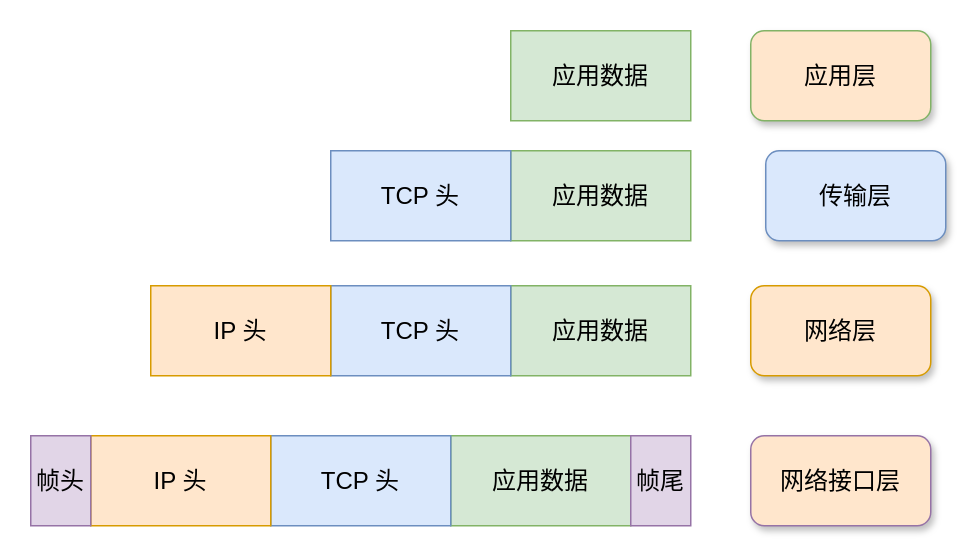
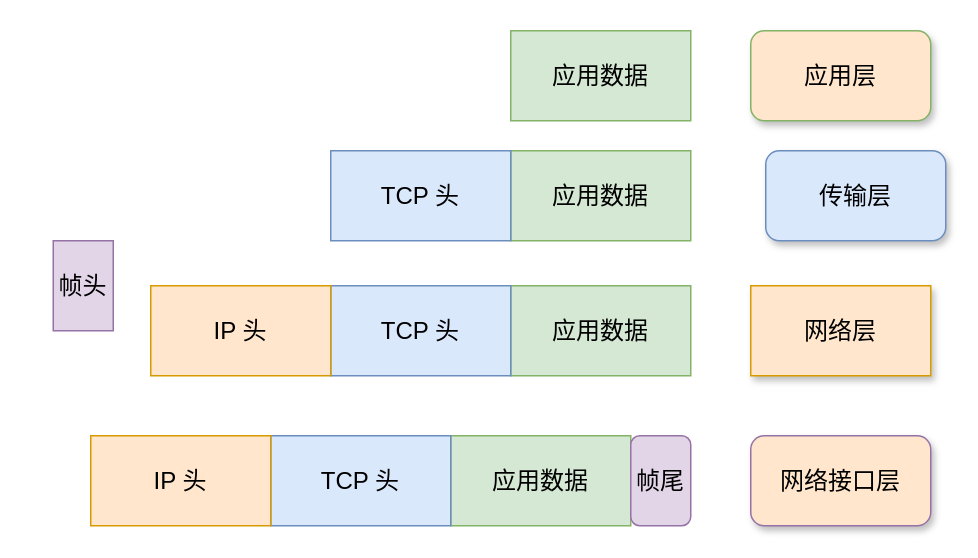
(841, 331) -> (841, 331)
(61, 481) -> (83, 286)
(661, 481) -> (661, 481)
